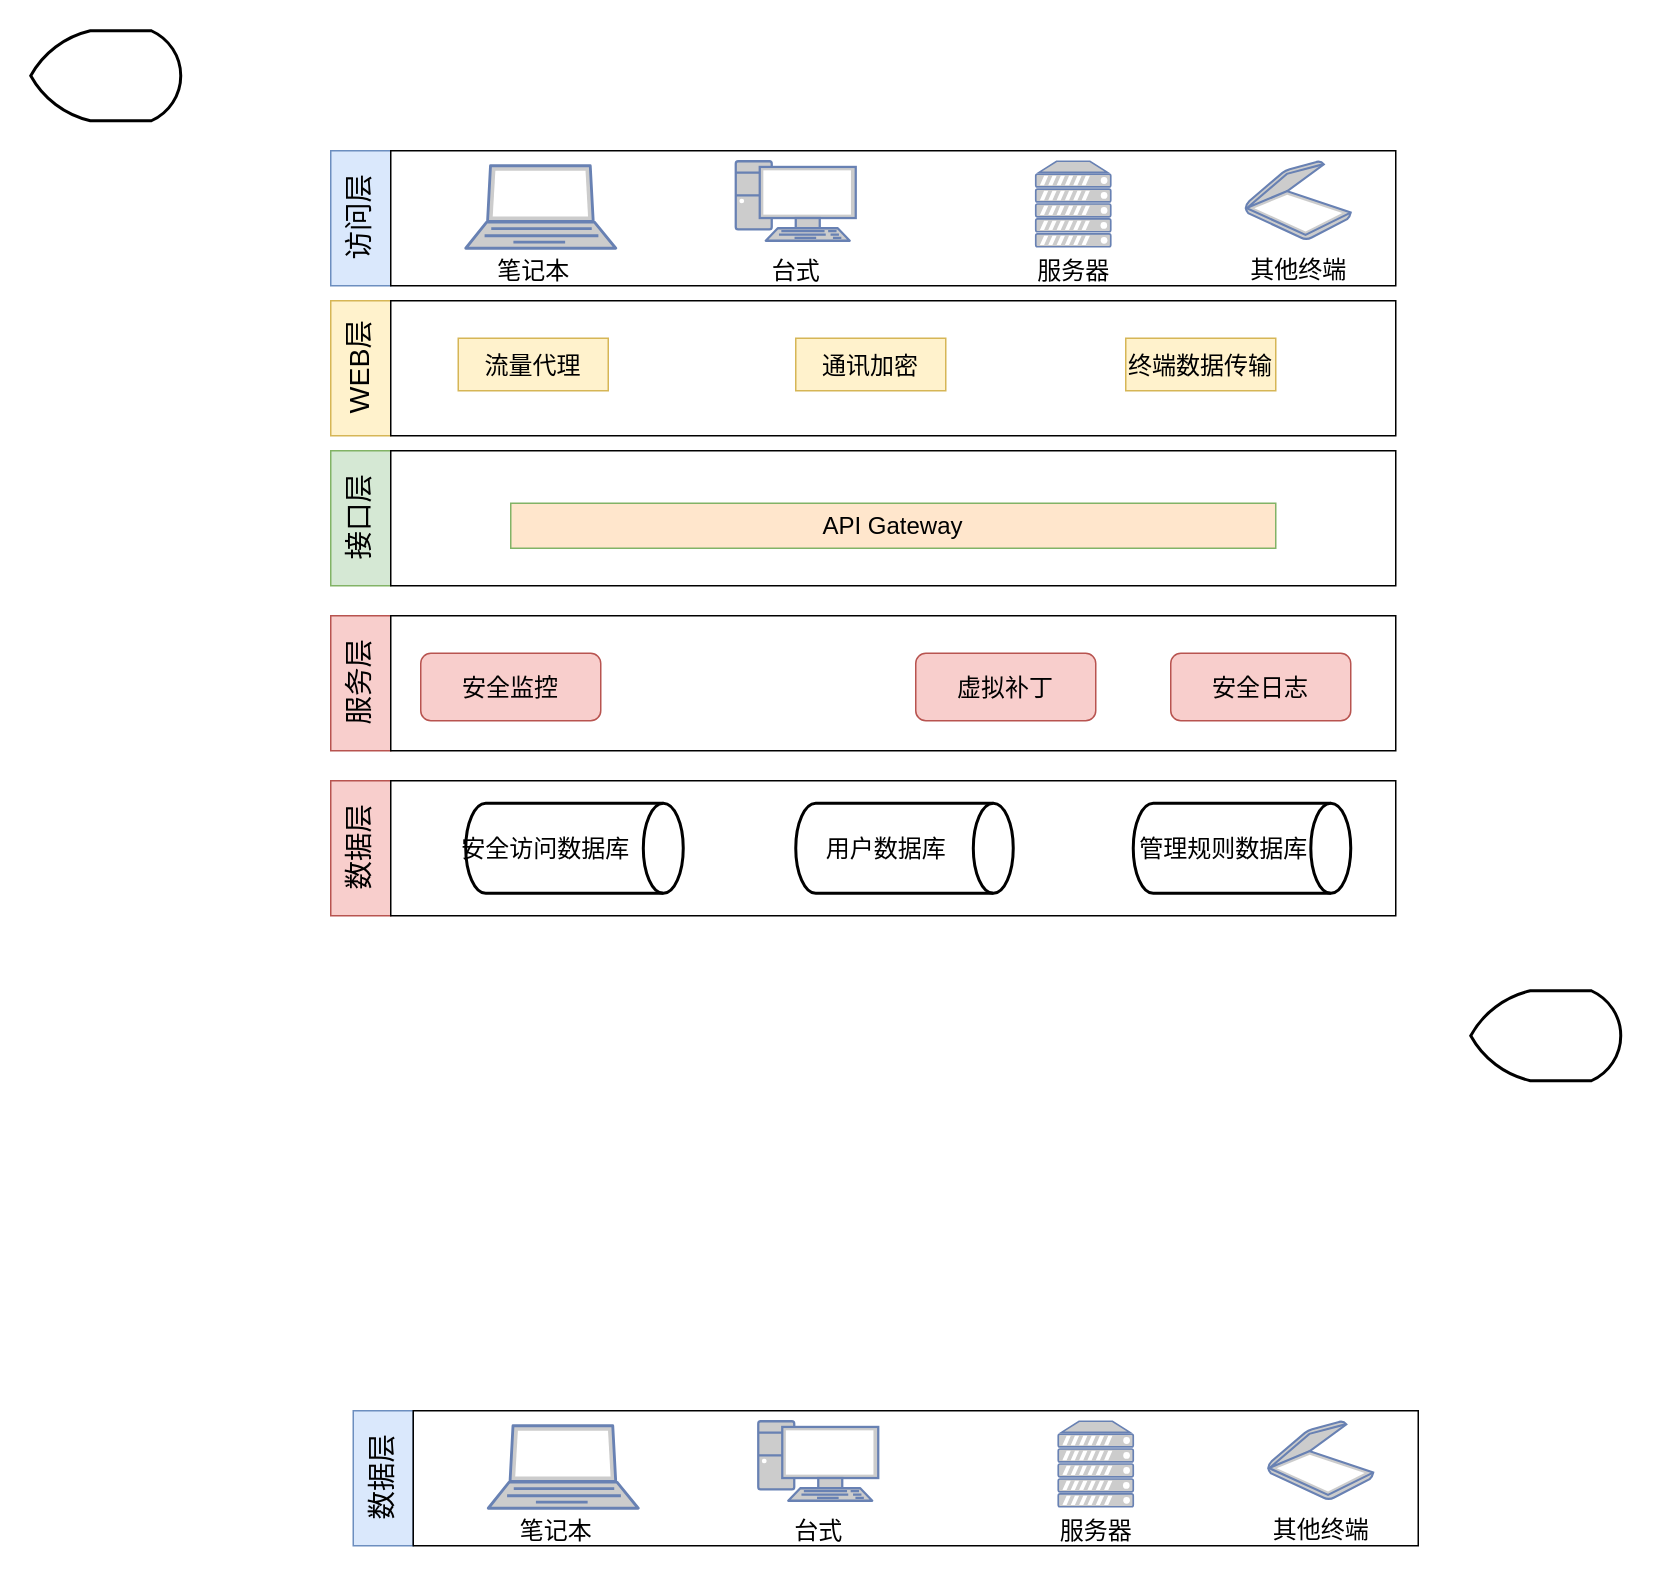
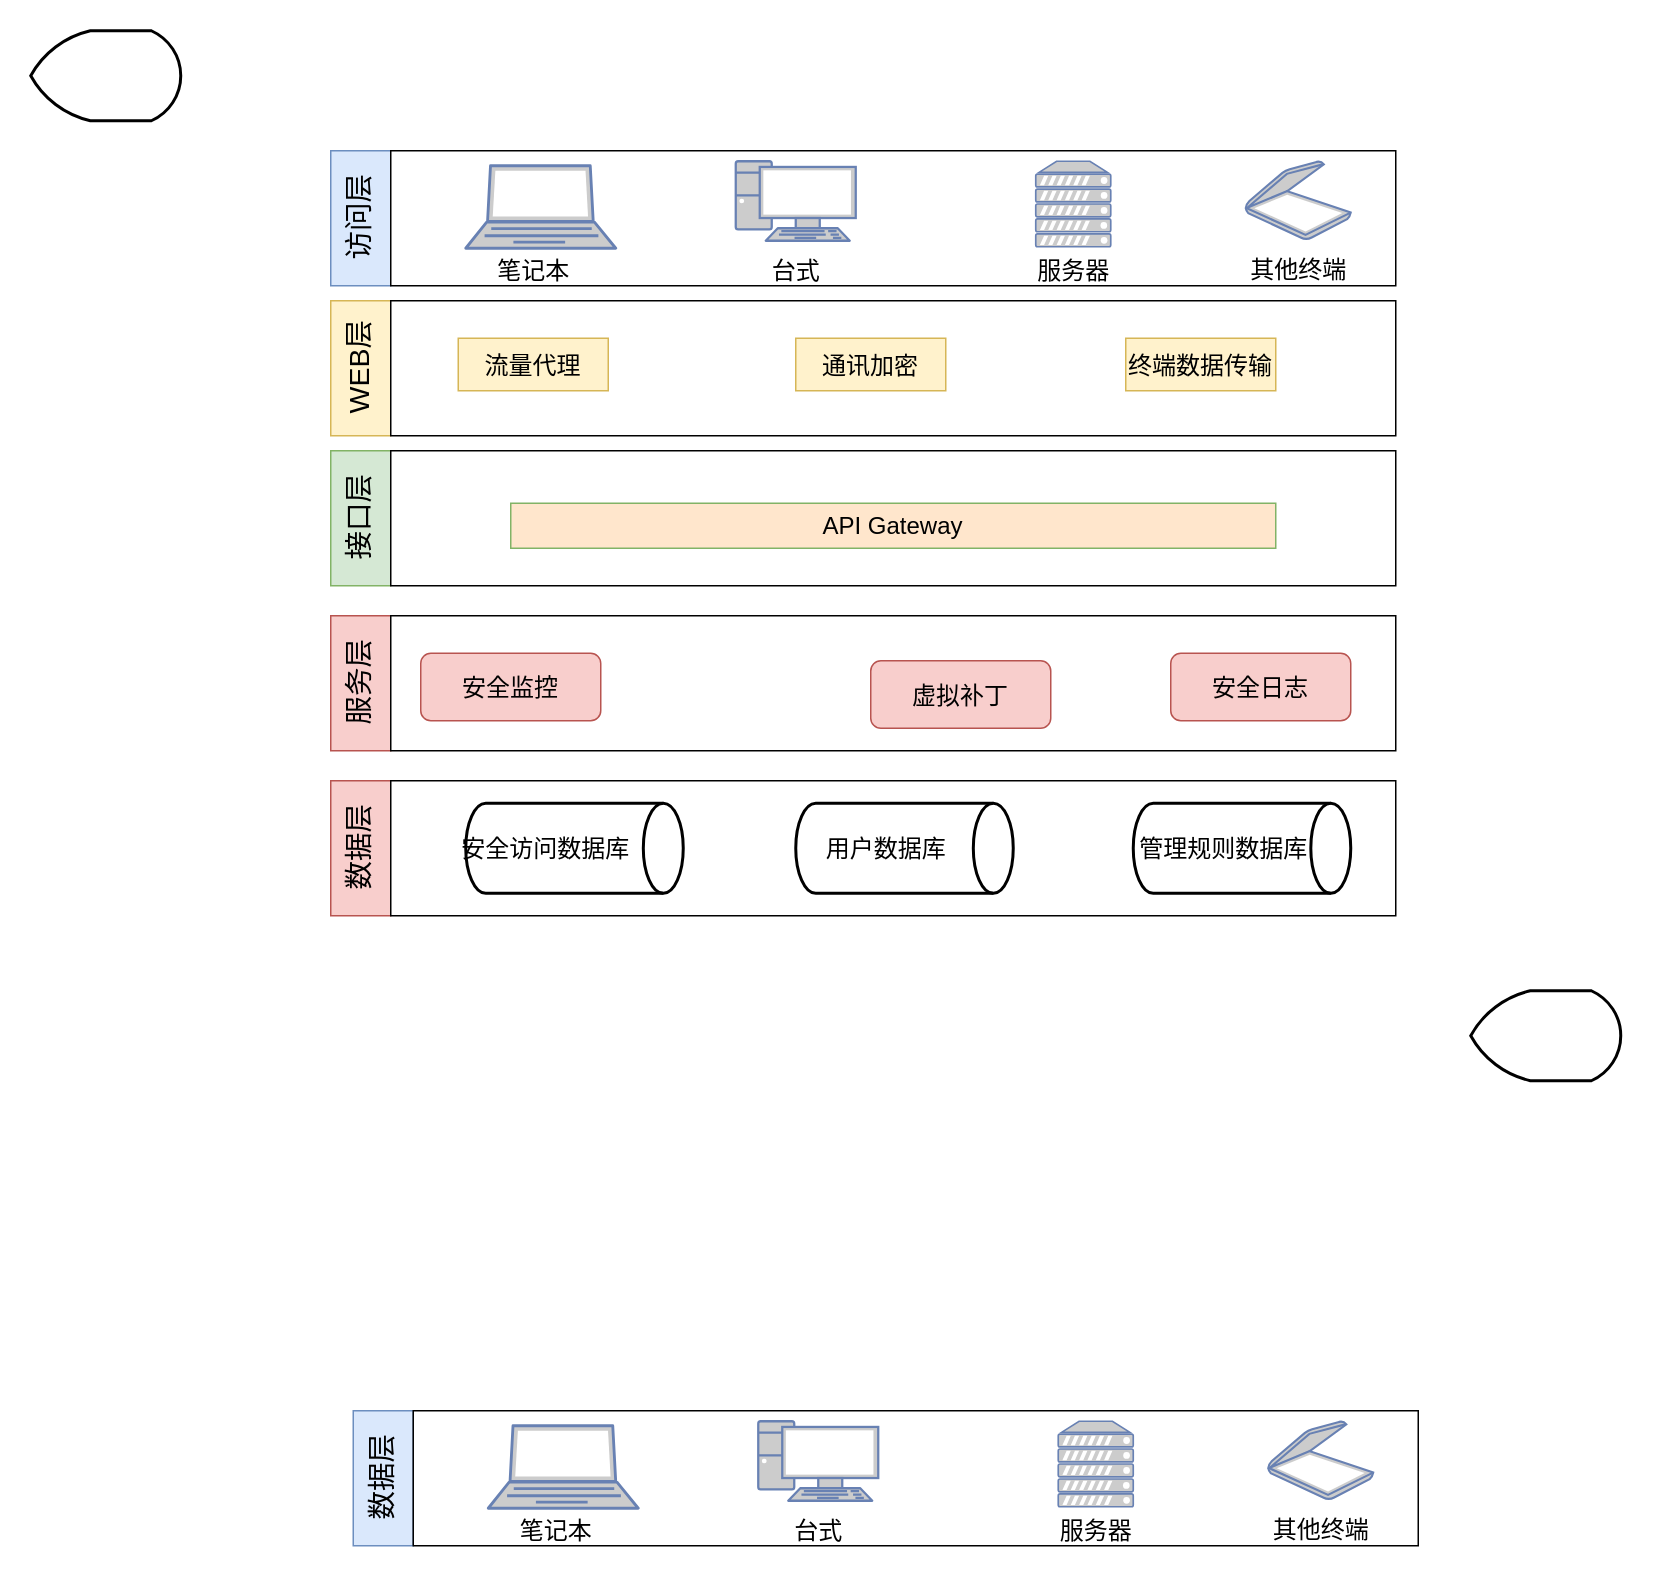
(1006, 687) -> (961, 695)
